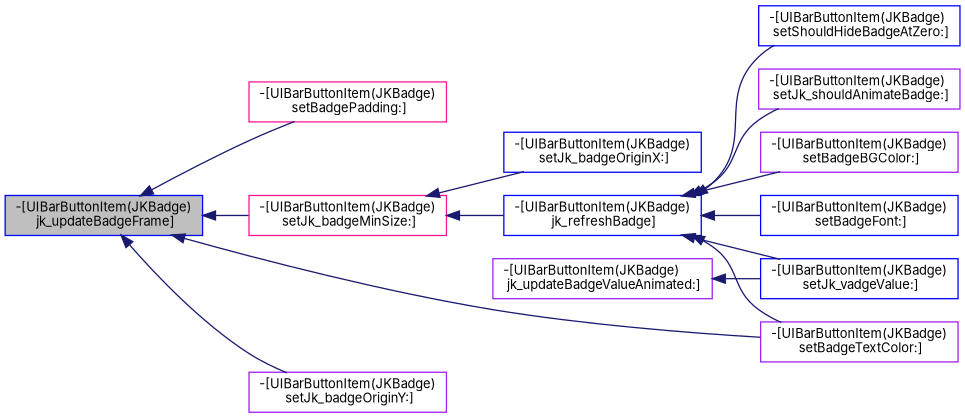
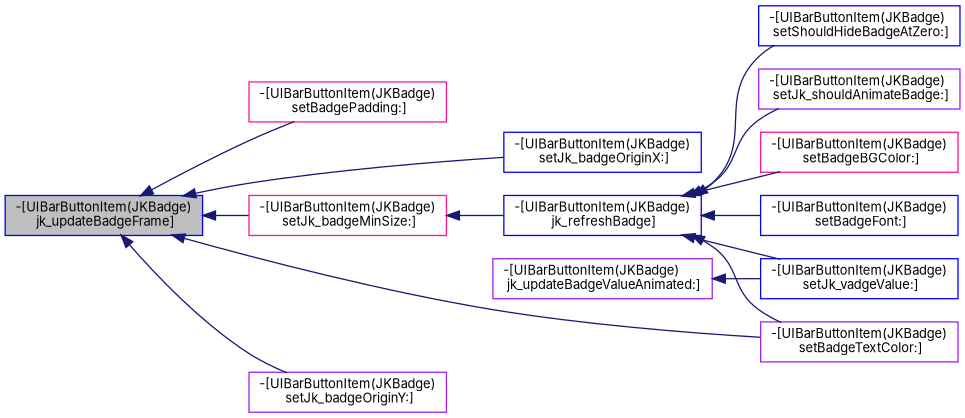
(859, 152) -> (859, 152)
(482, 182) -> (349, 170)
